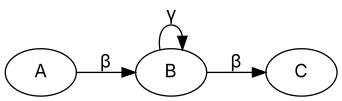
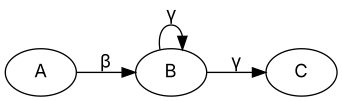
(236, 63) -> (236, 63)
